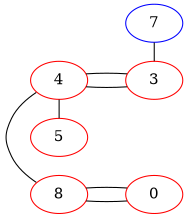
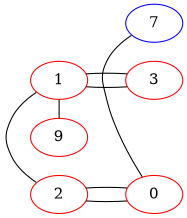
(154, 52) -> (108, 104)
(59, 80) -> (59, 80)
(59, 137) -> (59, 137)
(59, 194) -> (59, 194)
